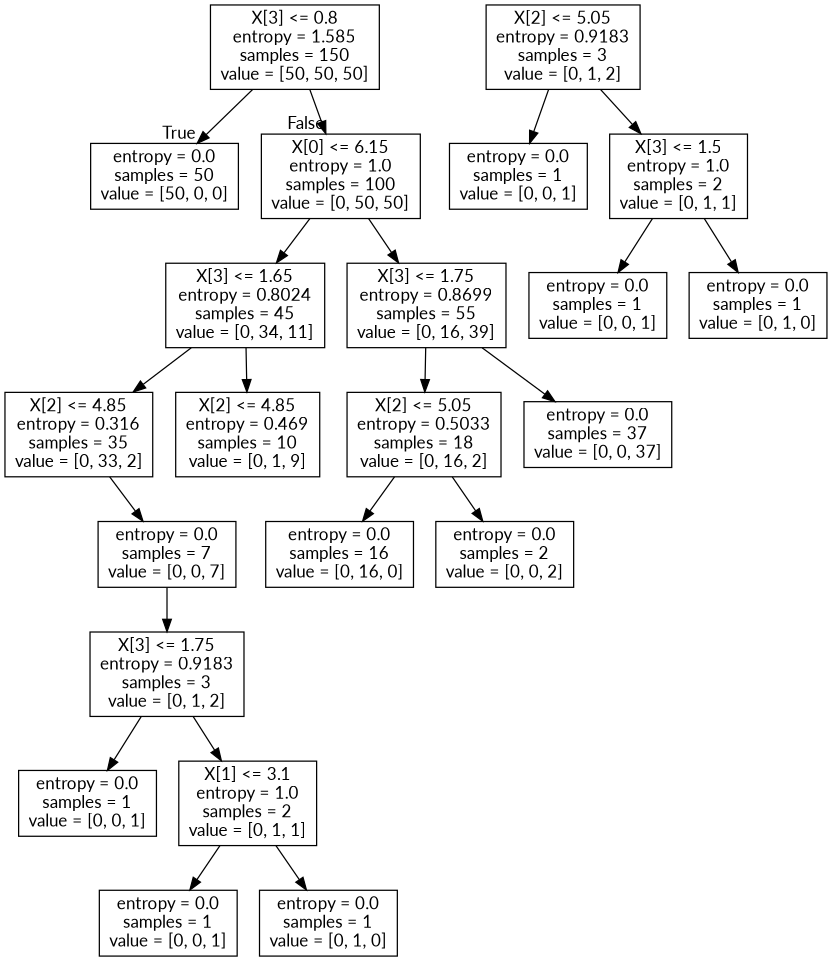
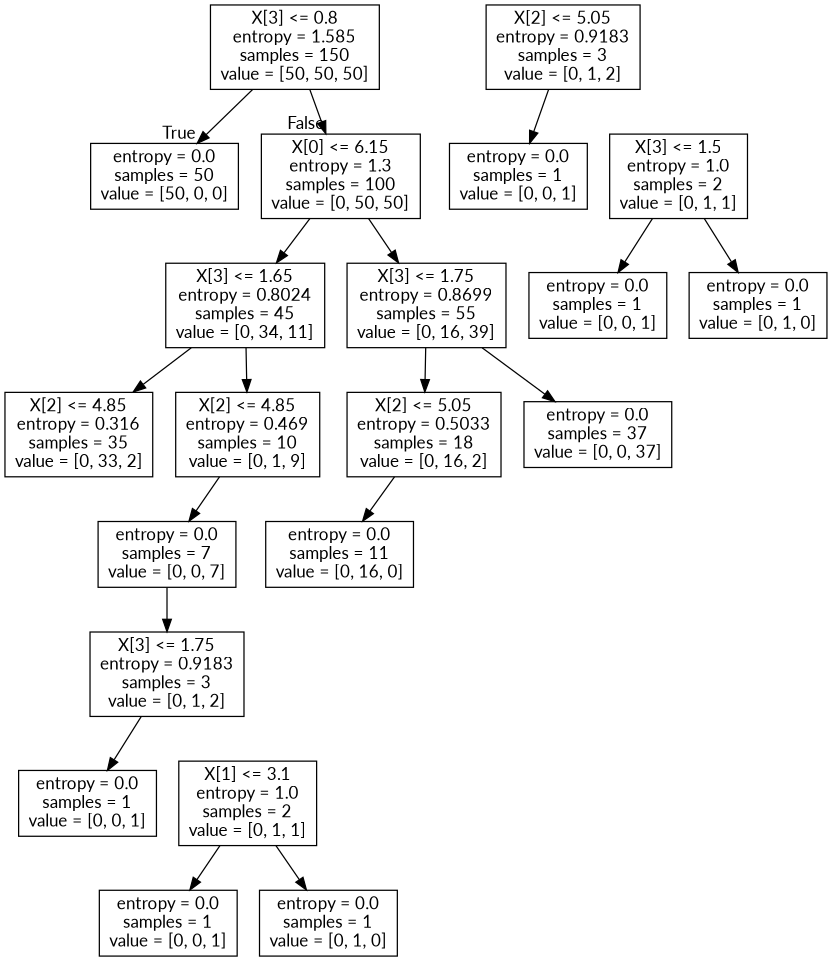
(616, 107) -> none
(341, 176) -> (341, 176)
(123, 494) -> (208, 494)
(340, 554) -> (340, 554)
(505, 554) -> none
(204, 733) -> none
